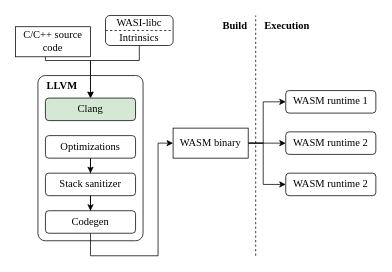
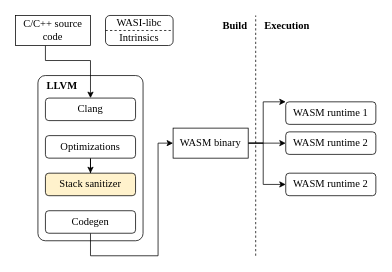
(53, 42) -> (53, 30)
(124, 60) -> none
(330, 102) -> (330, 113)
(90, 109) -> (90, 109)
(90, 184) -> (90, 184)
(90, 205) -> none
